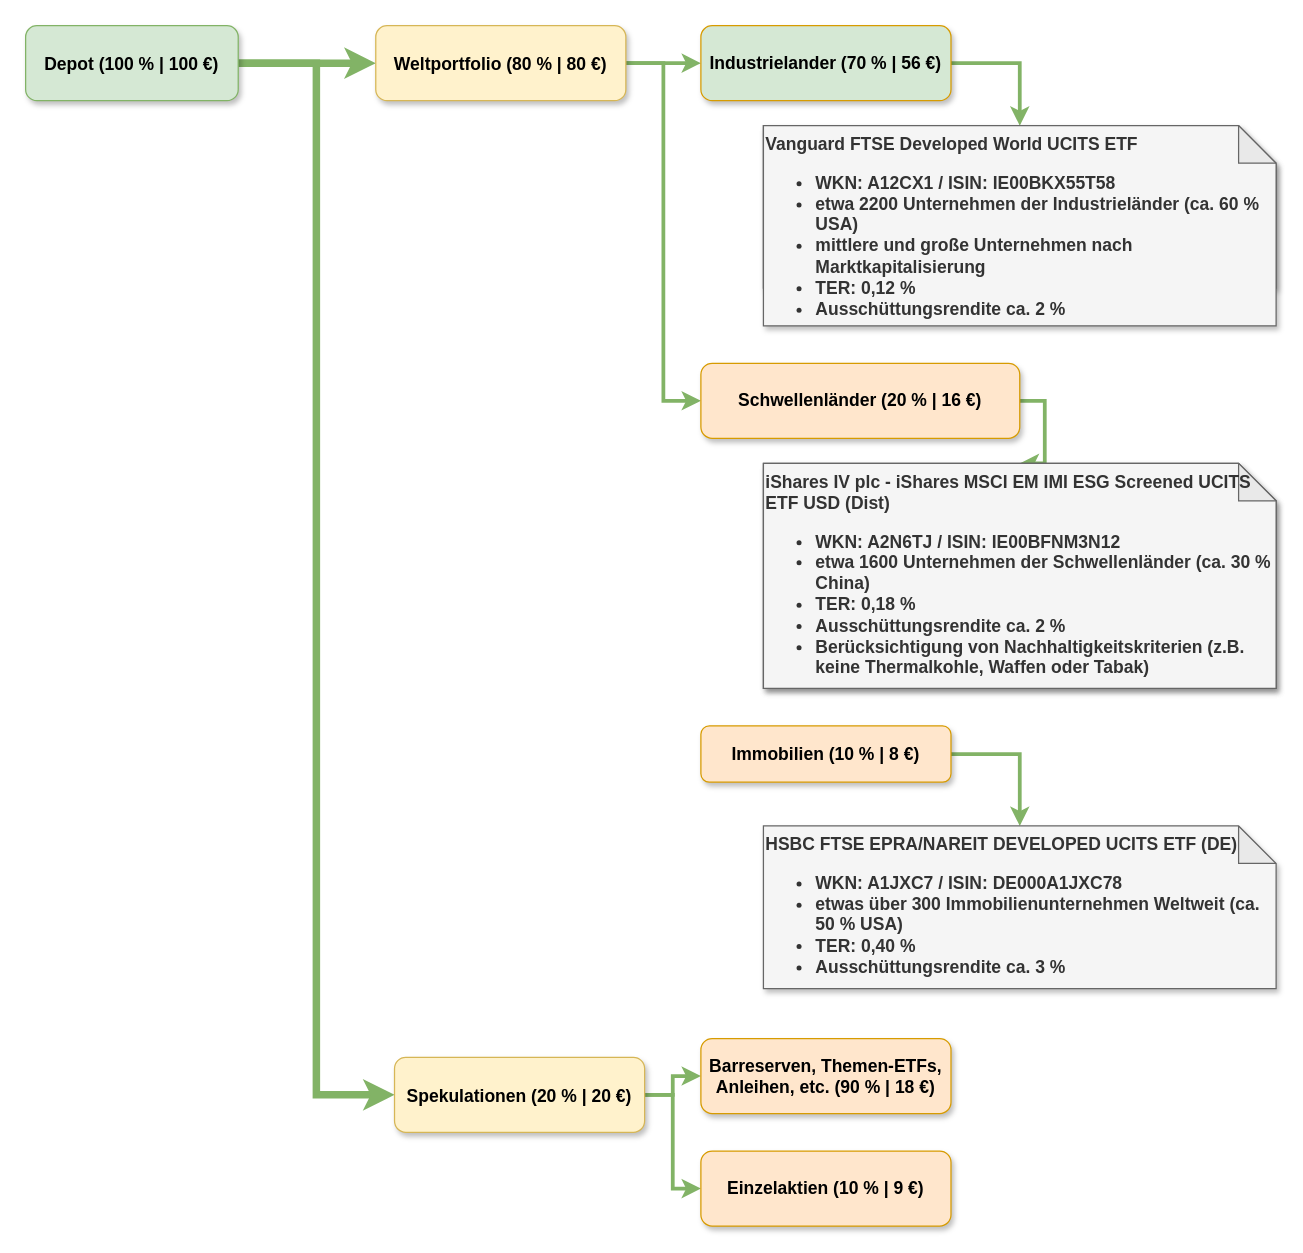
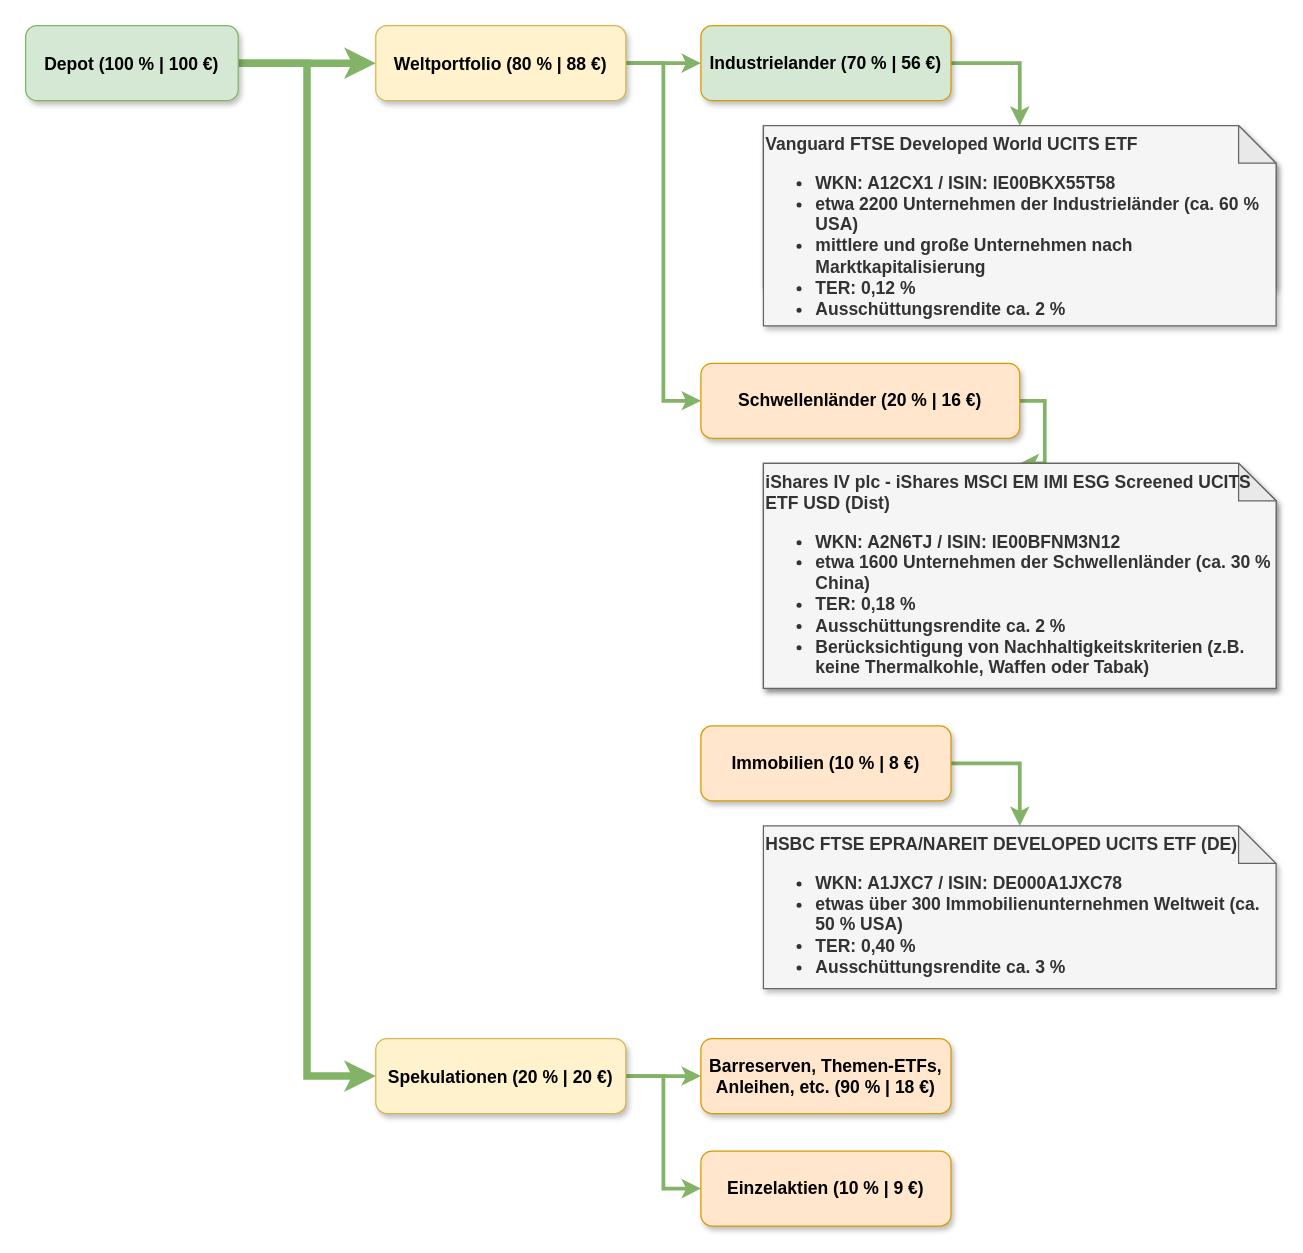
(500, 64) -> (500, 64)
(826, 754) -> (826, 763)
(519, 1094) -> (501, 1076)
